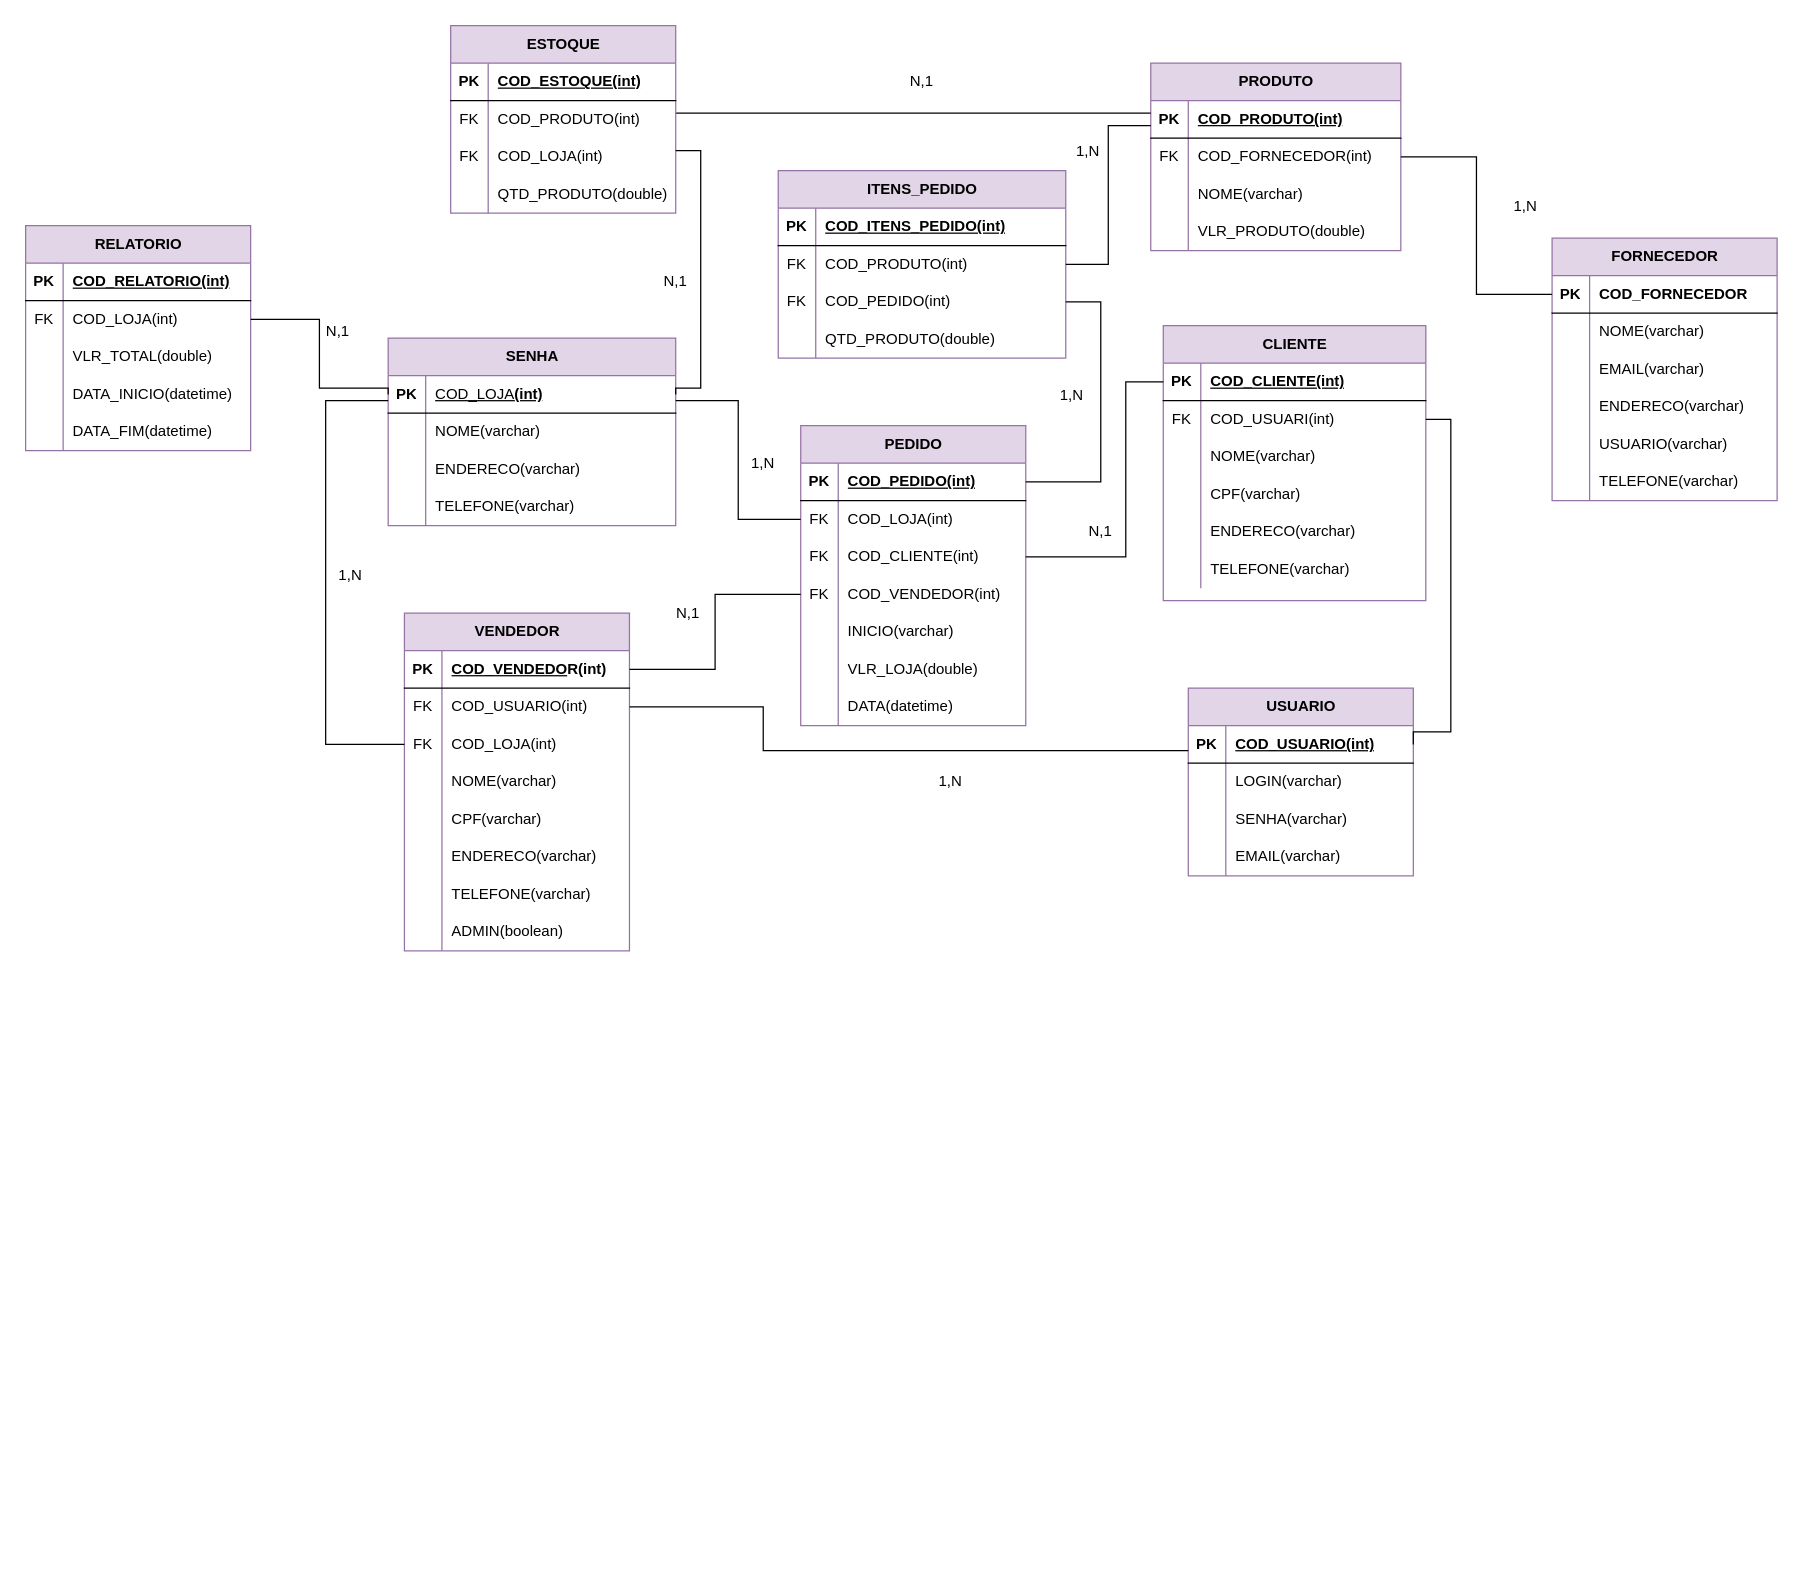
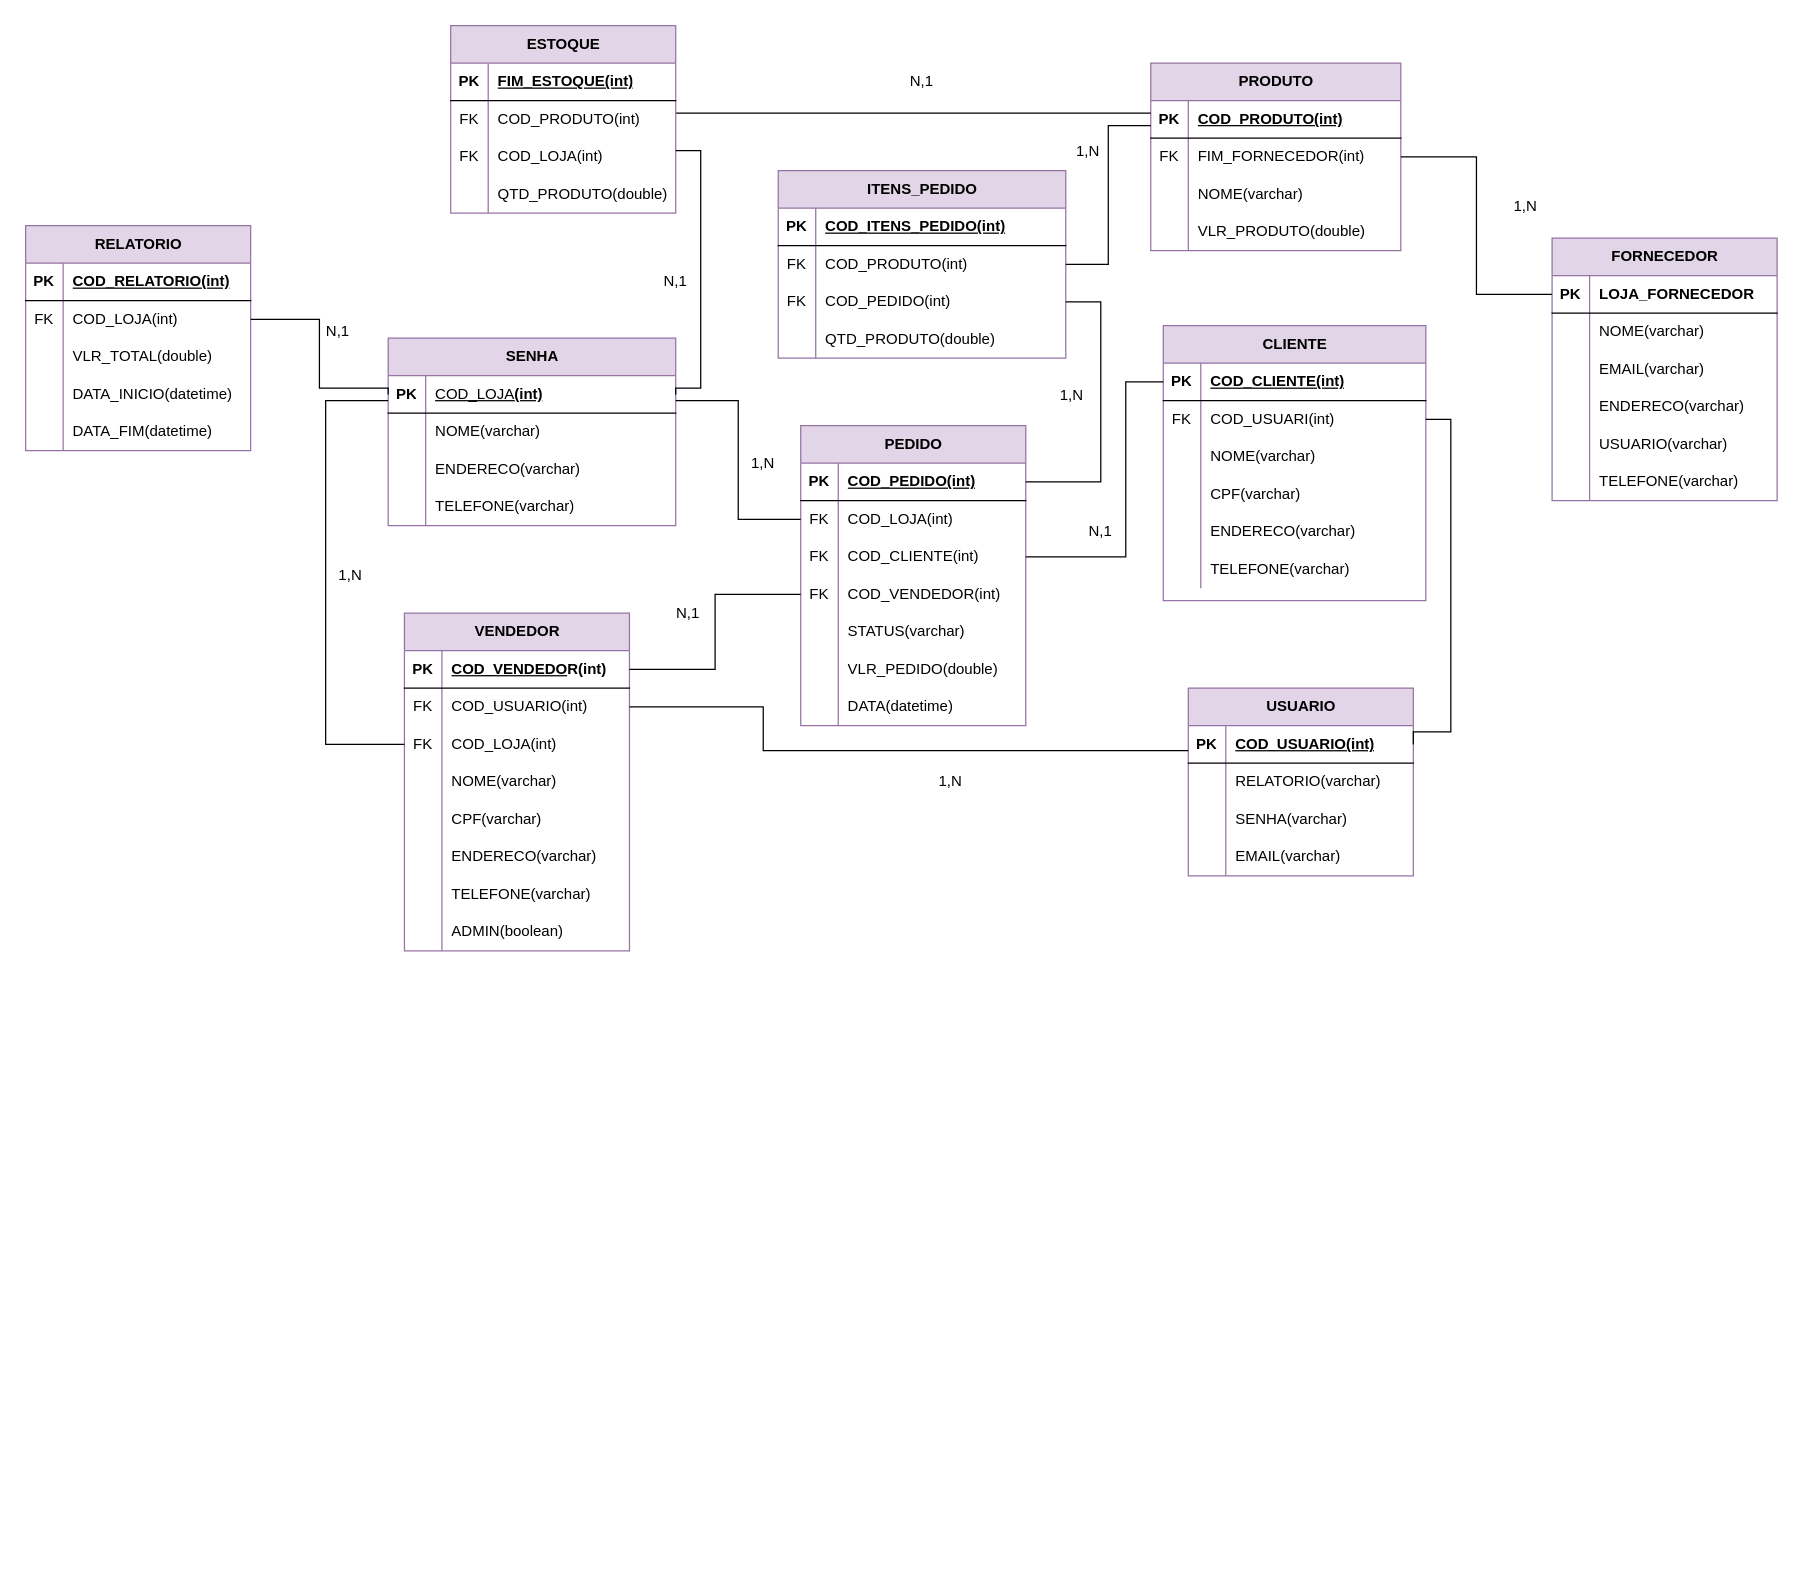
(563, 82) -> (563, 82)
(1276, 157) -> (1276, 157)
(1658, 294) -> (1662, 294)
(911, 632) -> (911, 632)
(913, 669) -> (922, 669)
(1294, 782) -> (1311, 782)
